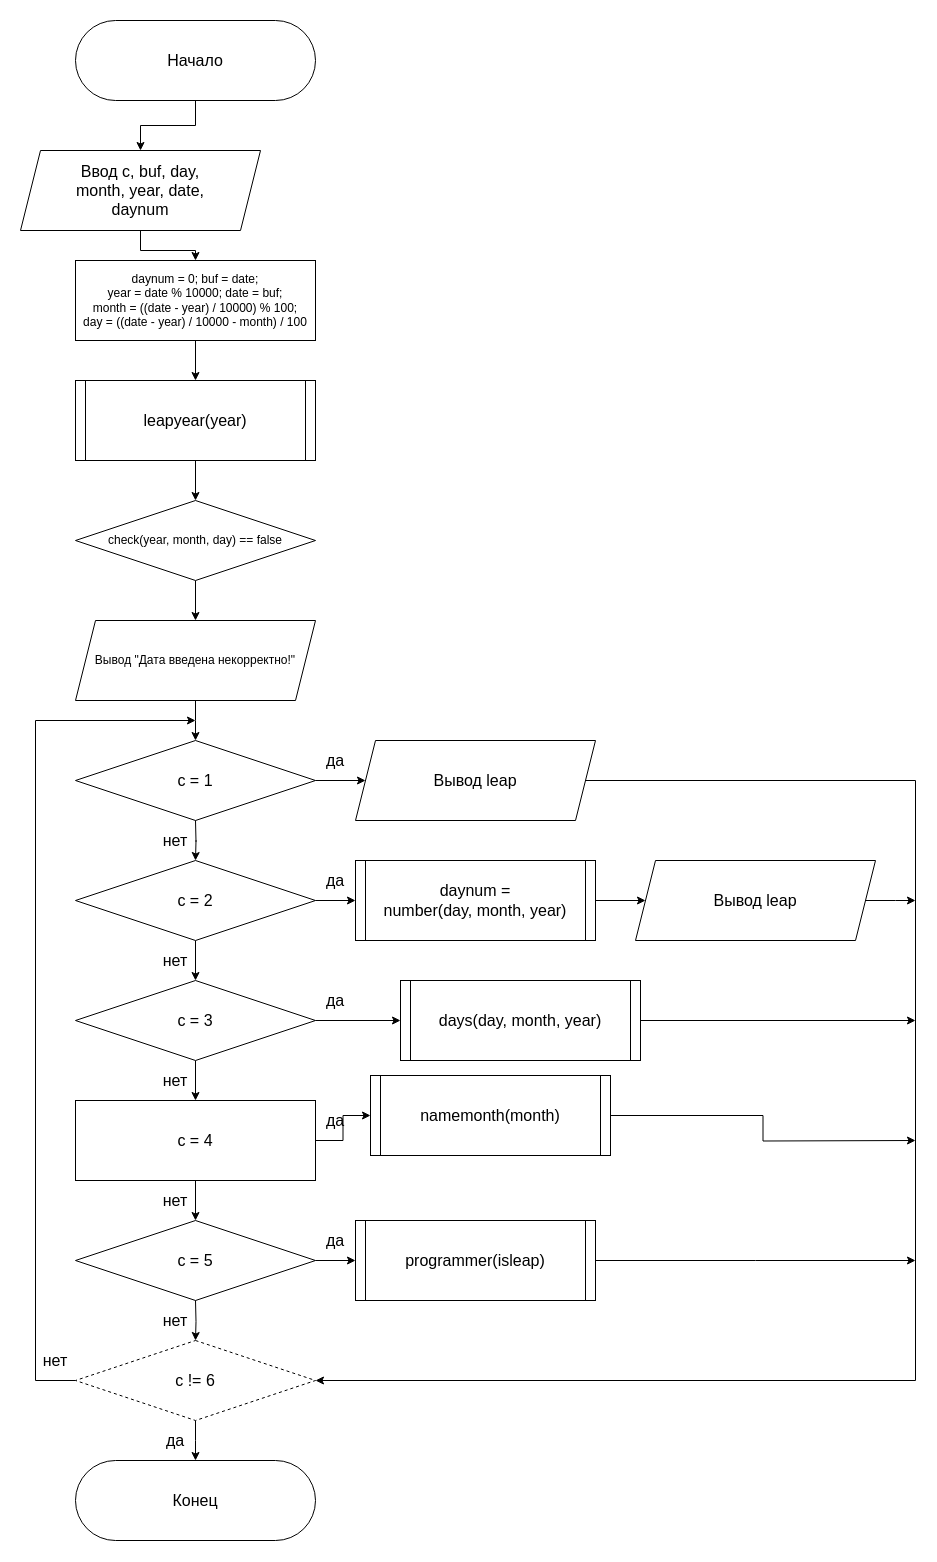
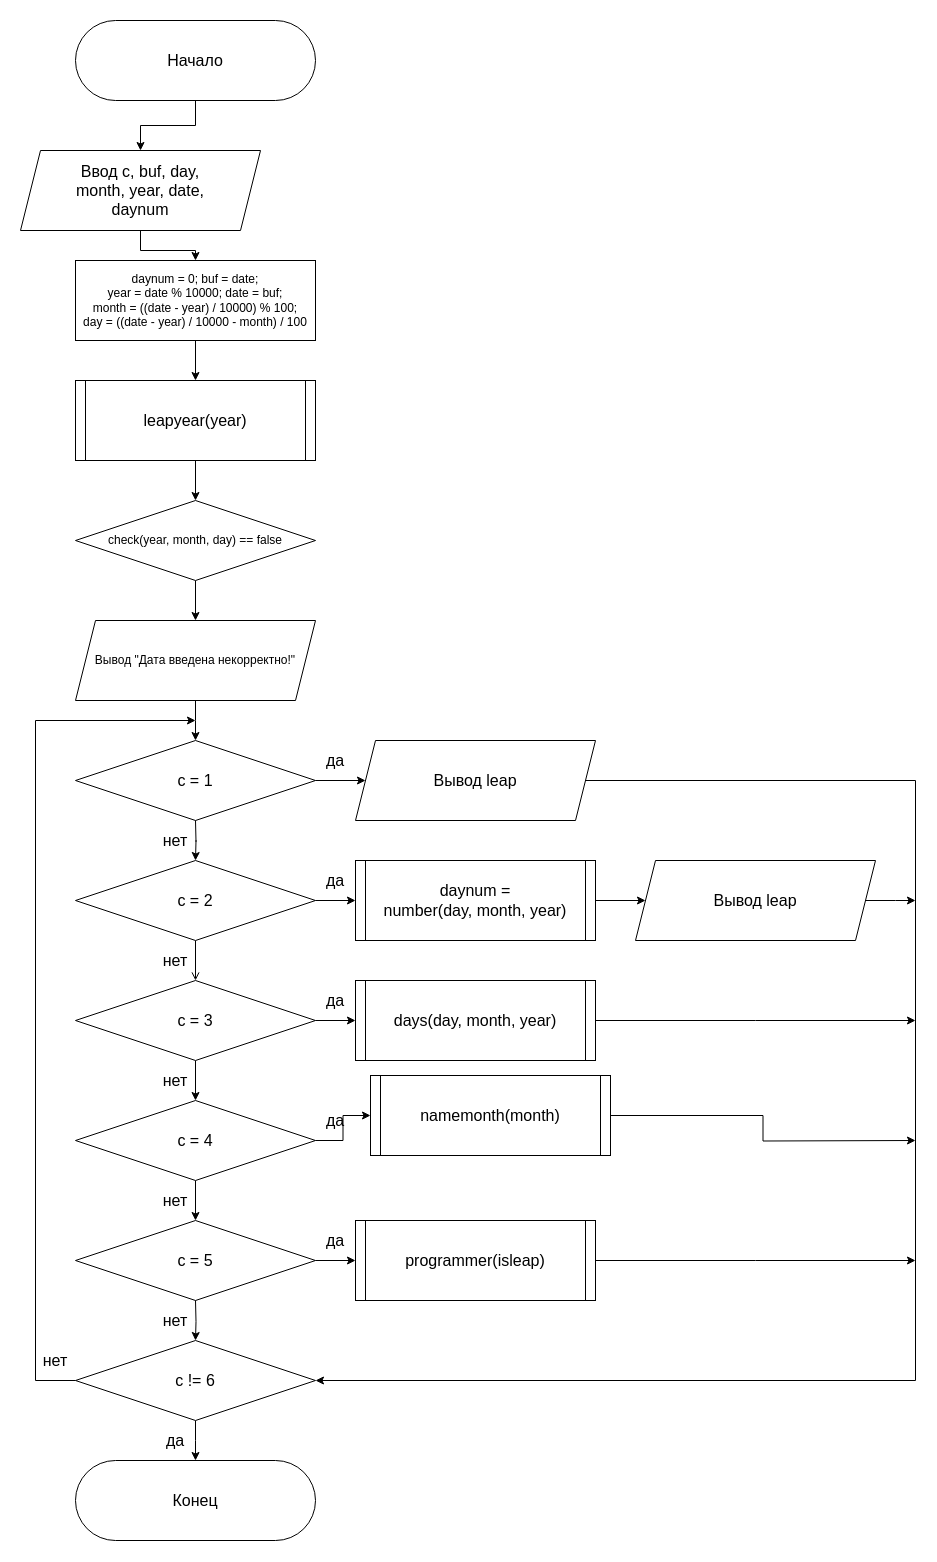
(196, 972) -> (196, 973)
(521, 1021) -> (476, 1021)
(196, 1141) -> (196, 1141)
(196, 1381) -> (196, 1381)
